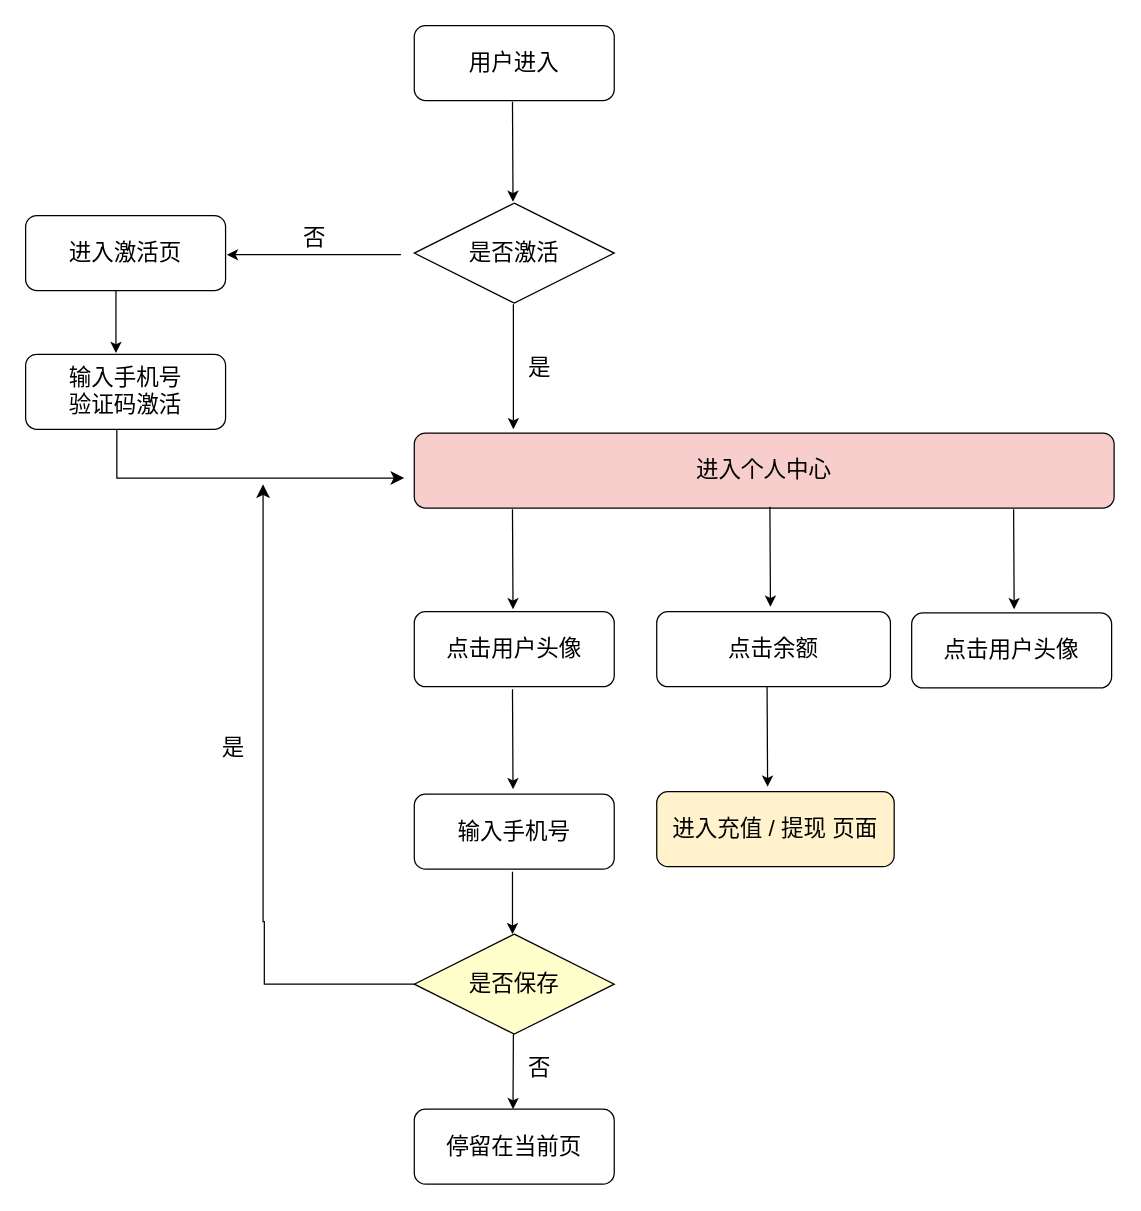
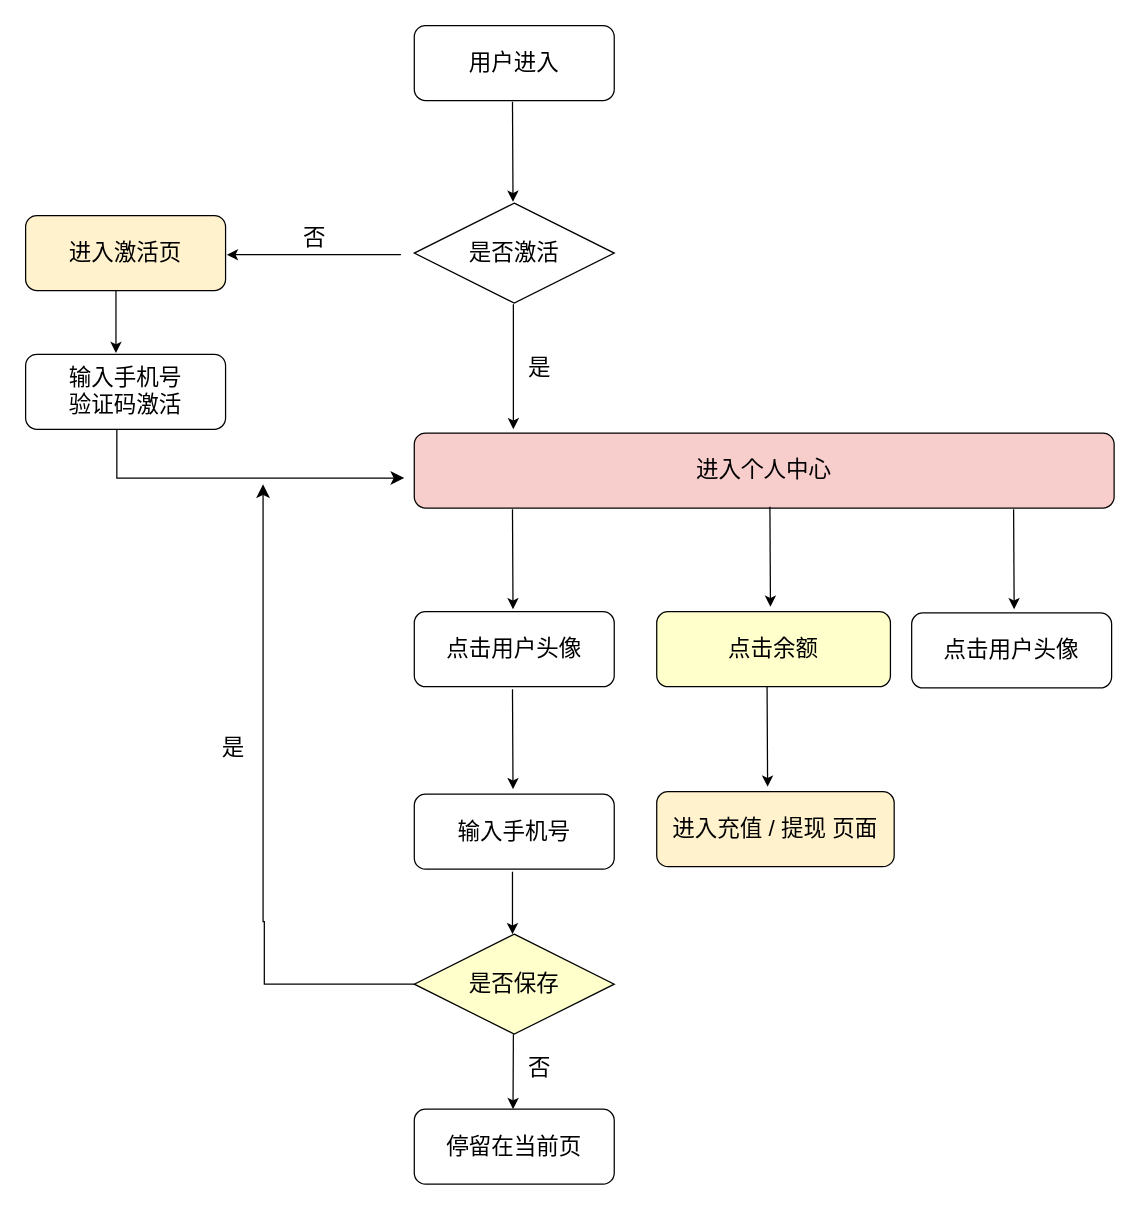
(126, 253) -> (126, 253)
(774, 649) -> (774, 649)
